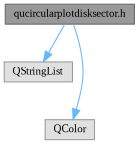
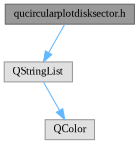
(83, 67) -> (51, 96)
